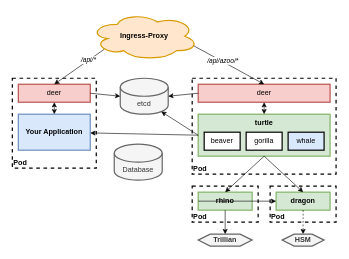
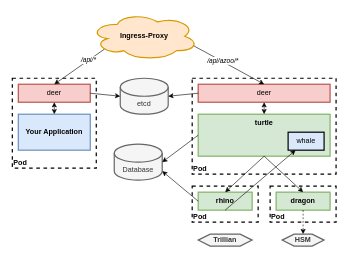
(180, 123) -> none
(165, 135) -> (181, 148)
(222, 141) -> none
(264, 141) -> none
(270, 201) -> (180, 186)
(225, 228) -> (265, 176)
